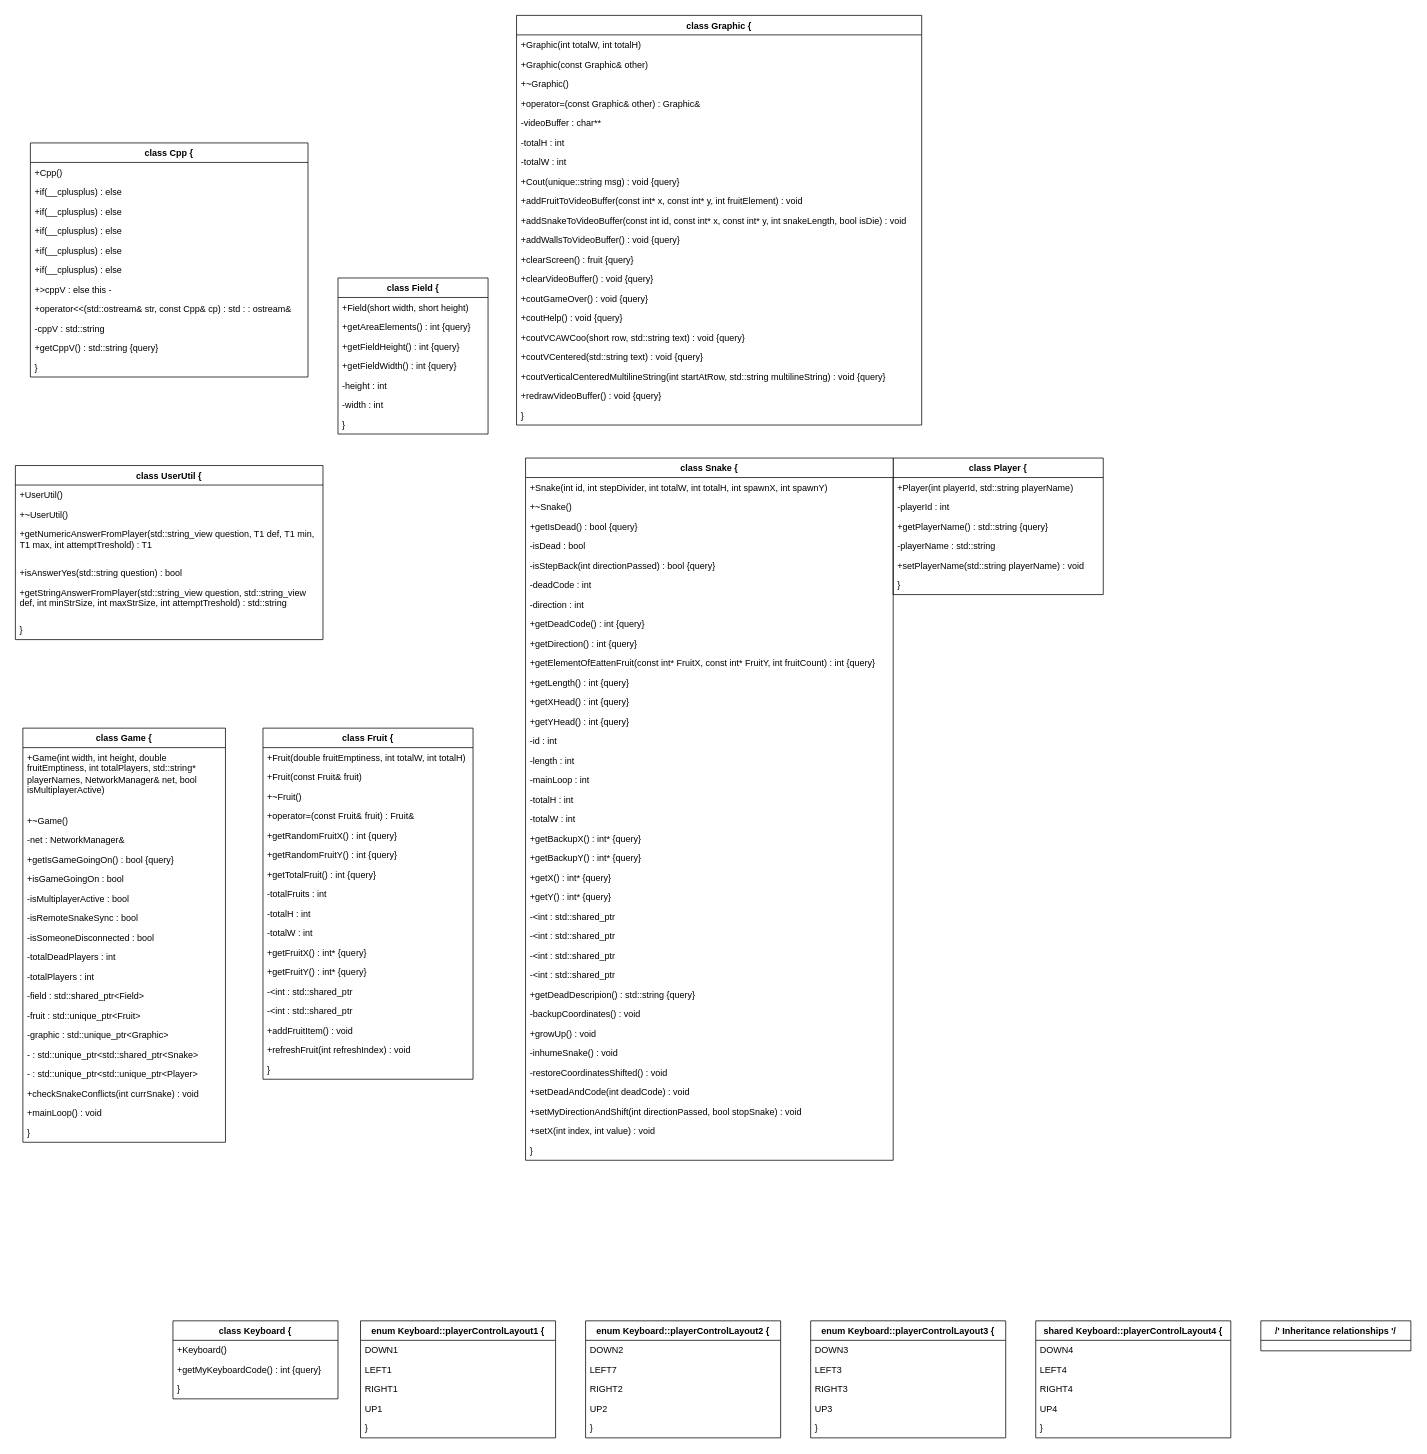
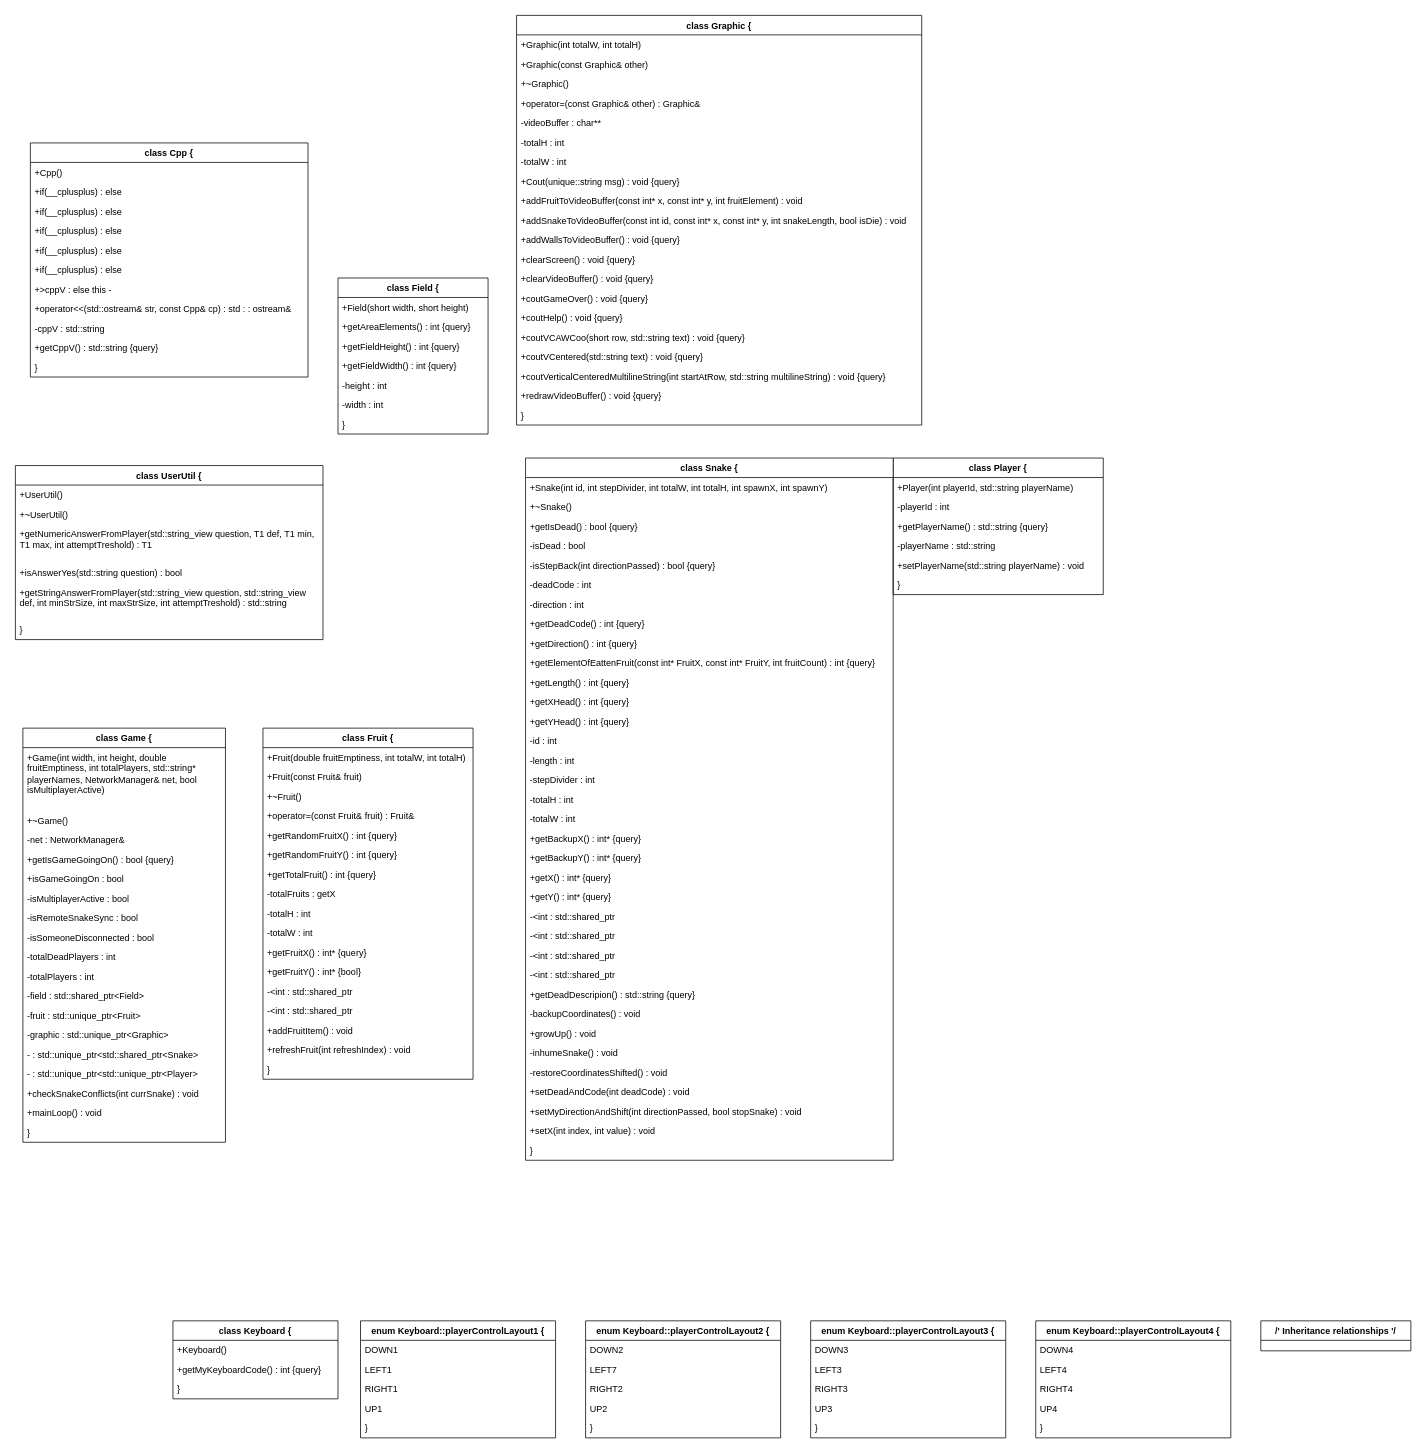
(589, 260) -> (587, 260)
(561, 780) -> (568, 780)
(305, 894) -> (309, 894)
(328, 972) -> (324, 972)
(1133, 1331) -> (1133, 1331)
